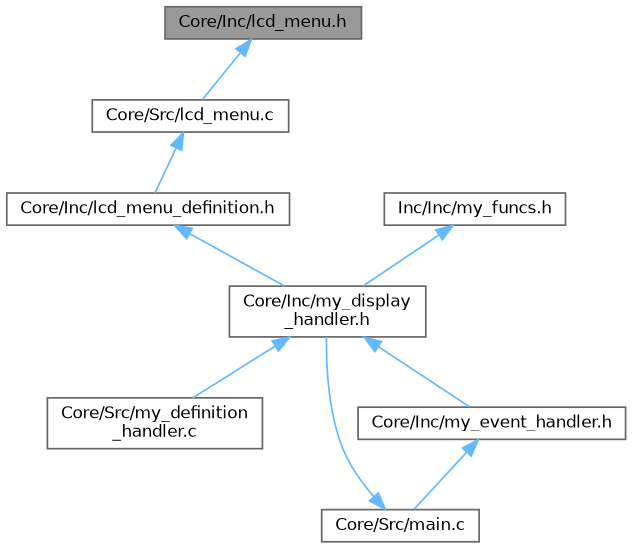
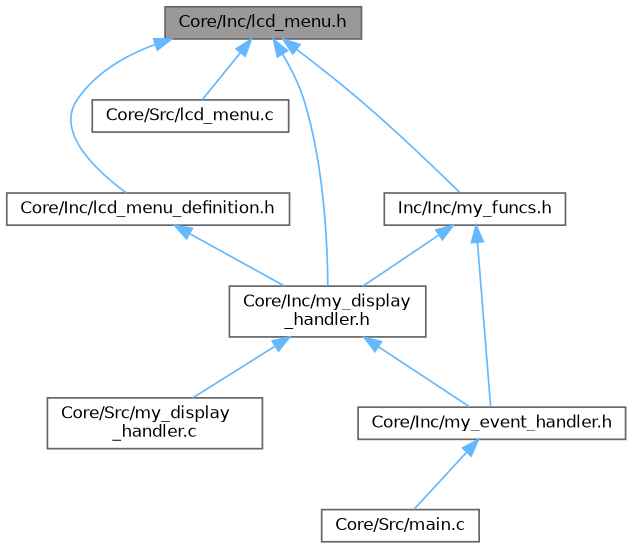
none -> (381, 118)
(166, 170) -> (73, 108)
none -> (484, 325)
(335, 422) -> (319, 167)
(155, 423) -> (155, 423)
